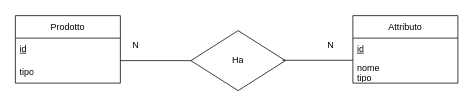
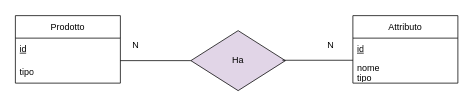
(238, 60) -> (238, 60)
